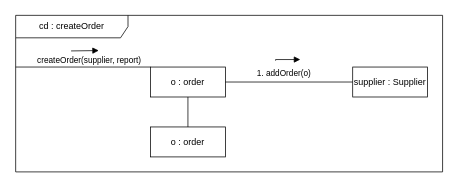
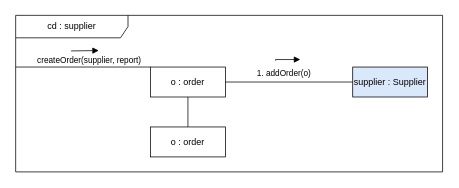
(72, 27) -> (72, 27)
(390, 82) -> (390, 82)
